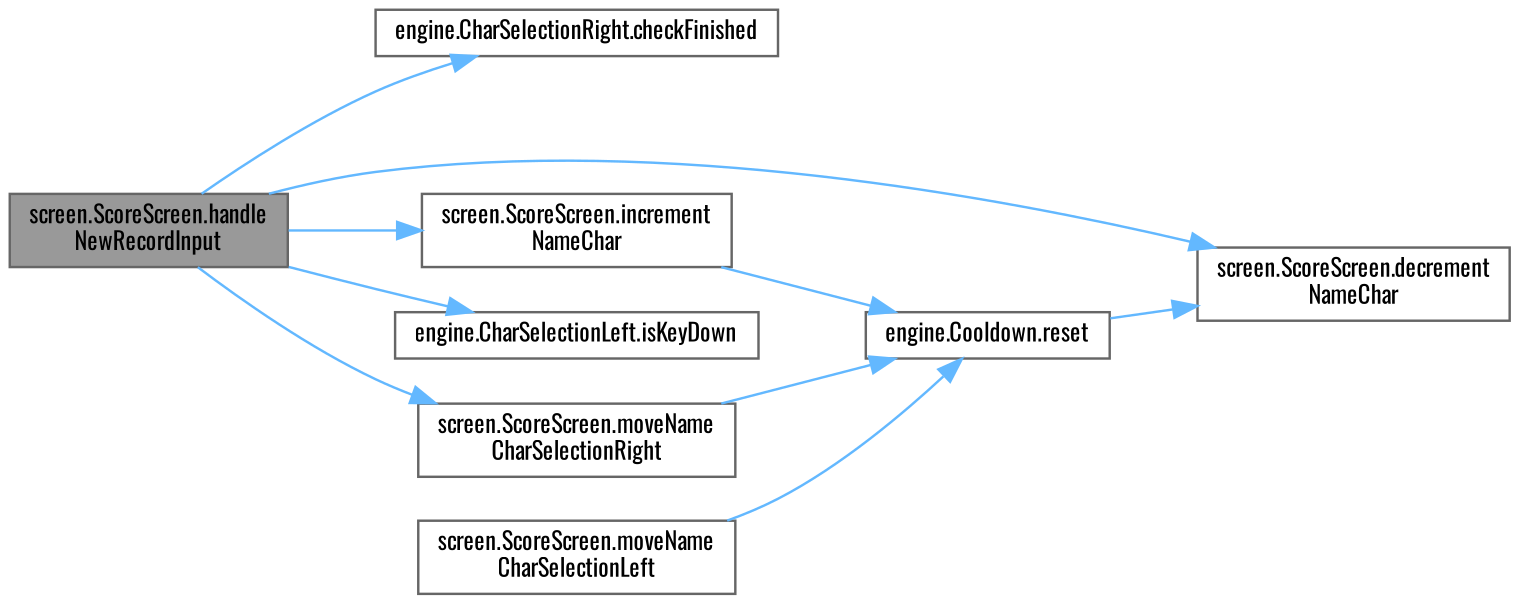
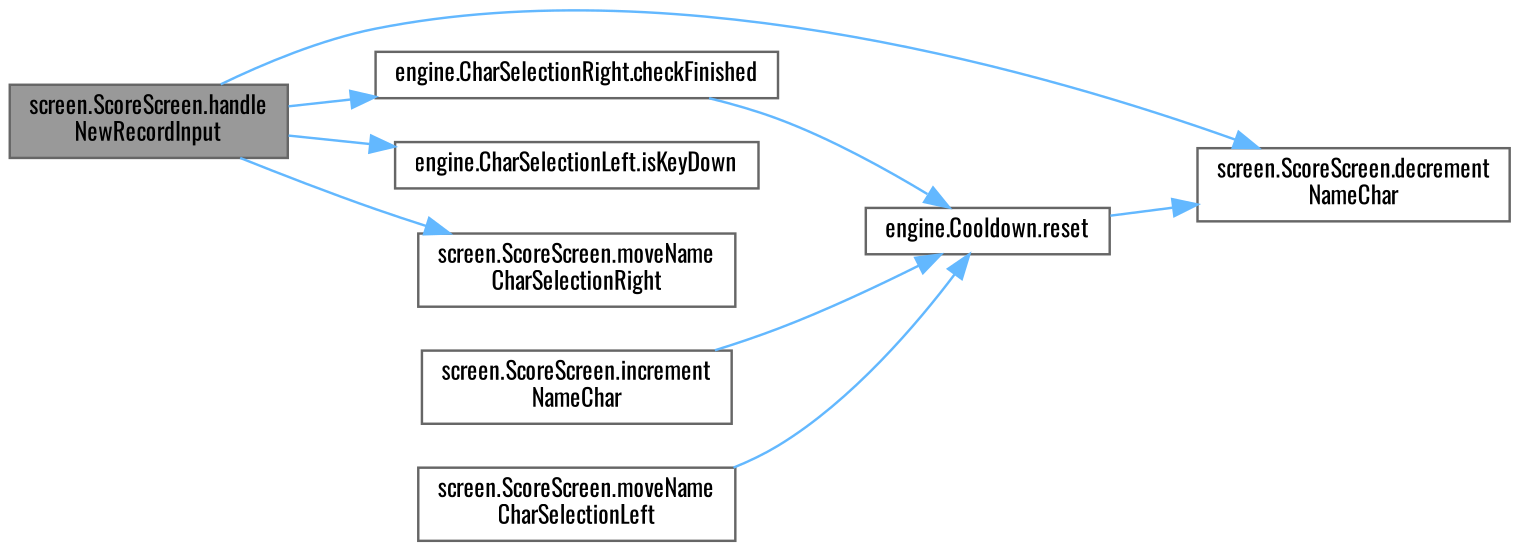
(343, 230) -> none
(796, 384) -> (822, 137)
